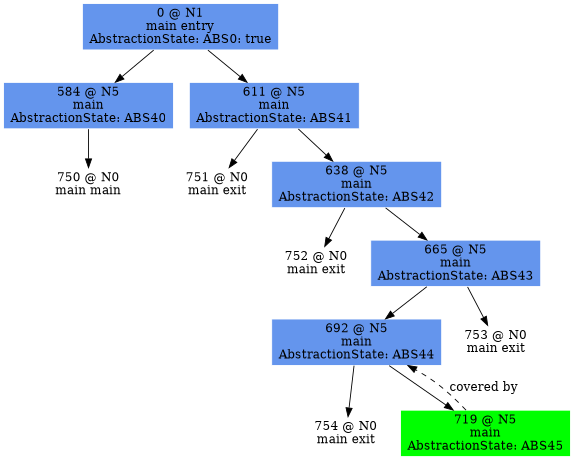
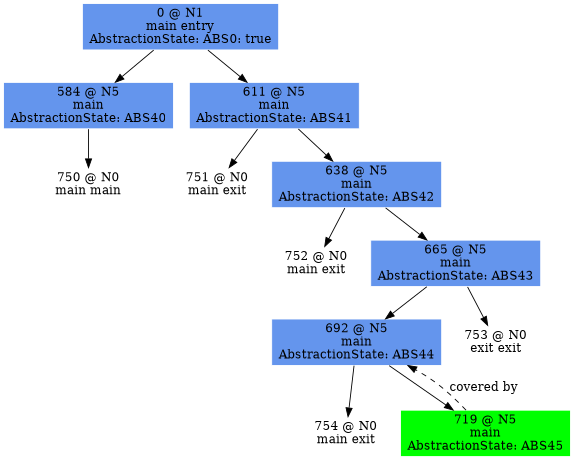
(496, 342) -> (496, 342)
